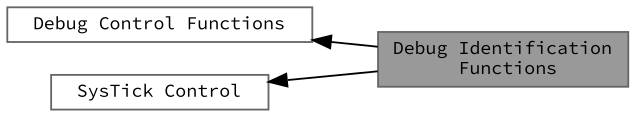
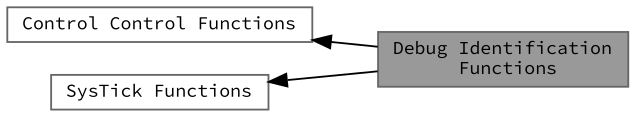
(160, 25) -> (160, 25)
(160, 92) -> (160, 92)
